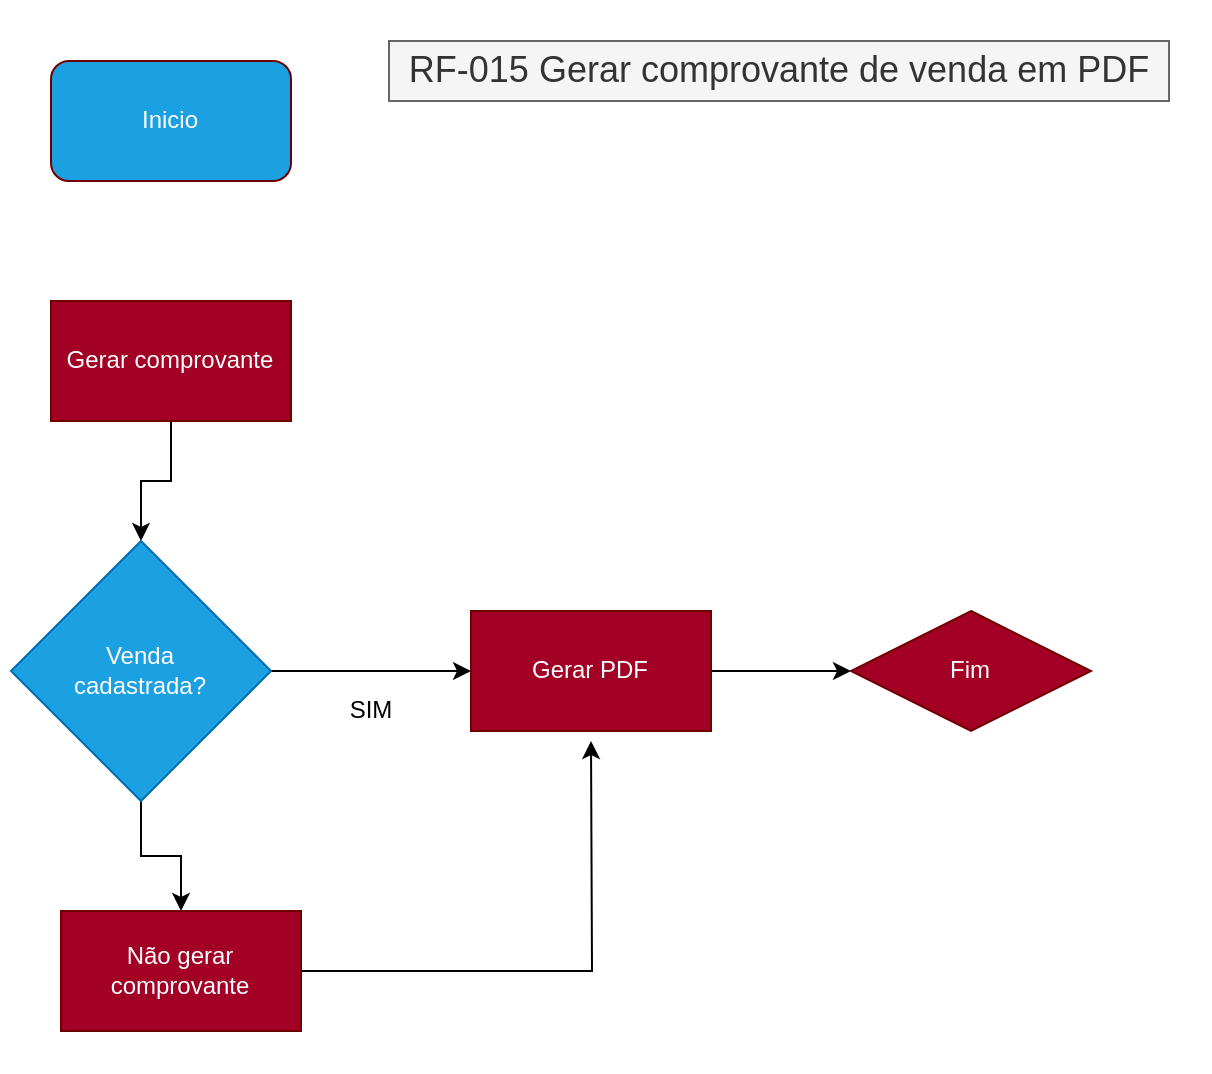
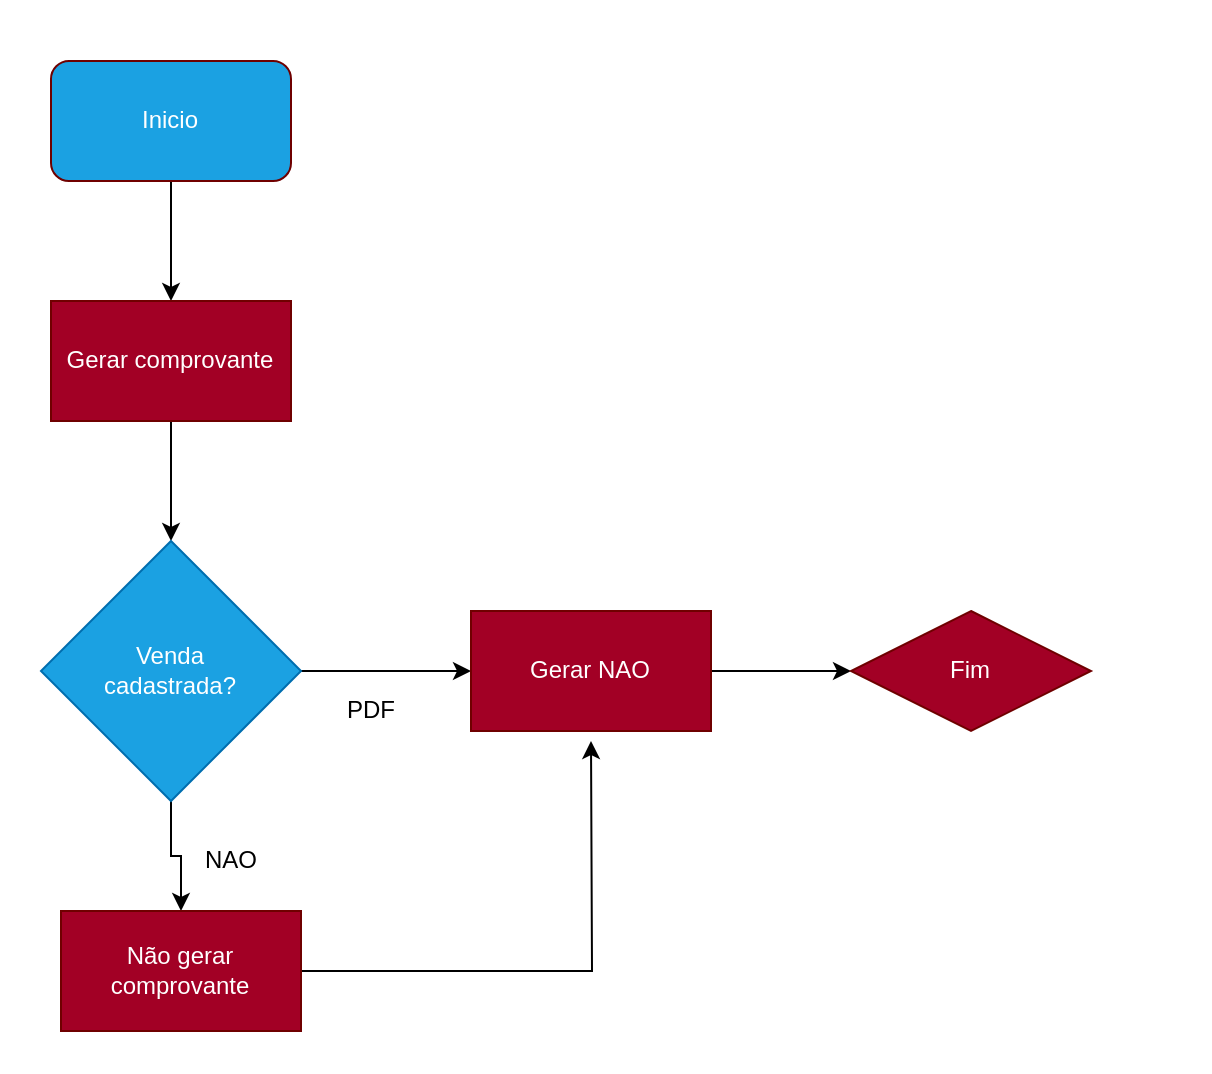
(779, 71) -> none
none -> (171, 234)
(141, 671) -> (171, 671)
(591, 671) -> (591, 671)
(372, 711) -> (372, 711)
none -> (231, 861)
